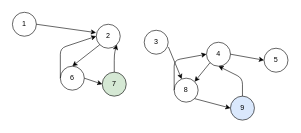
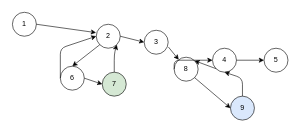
none -> (130, 39)
(219, 54) -> (225, 60)
(186, 90) -> (186, 69)
